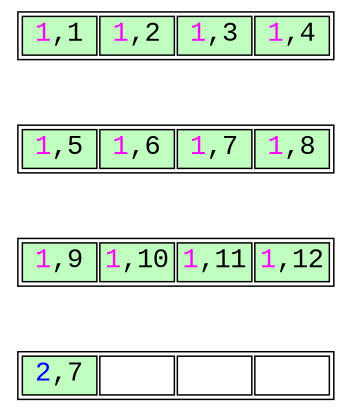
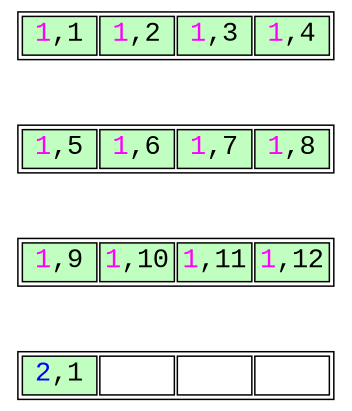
(68, 373) -> (68, 373)
